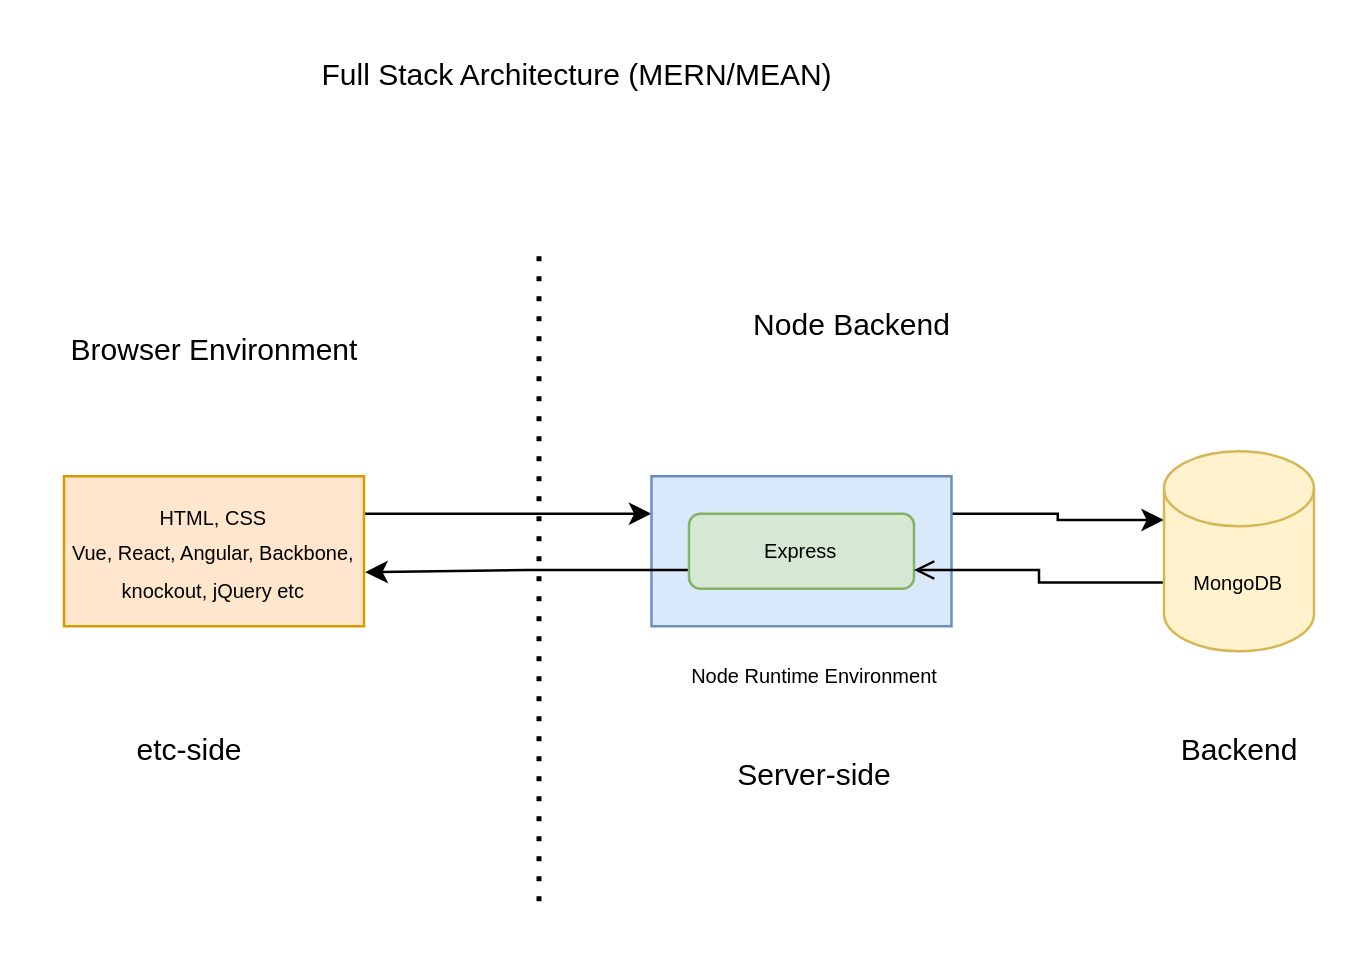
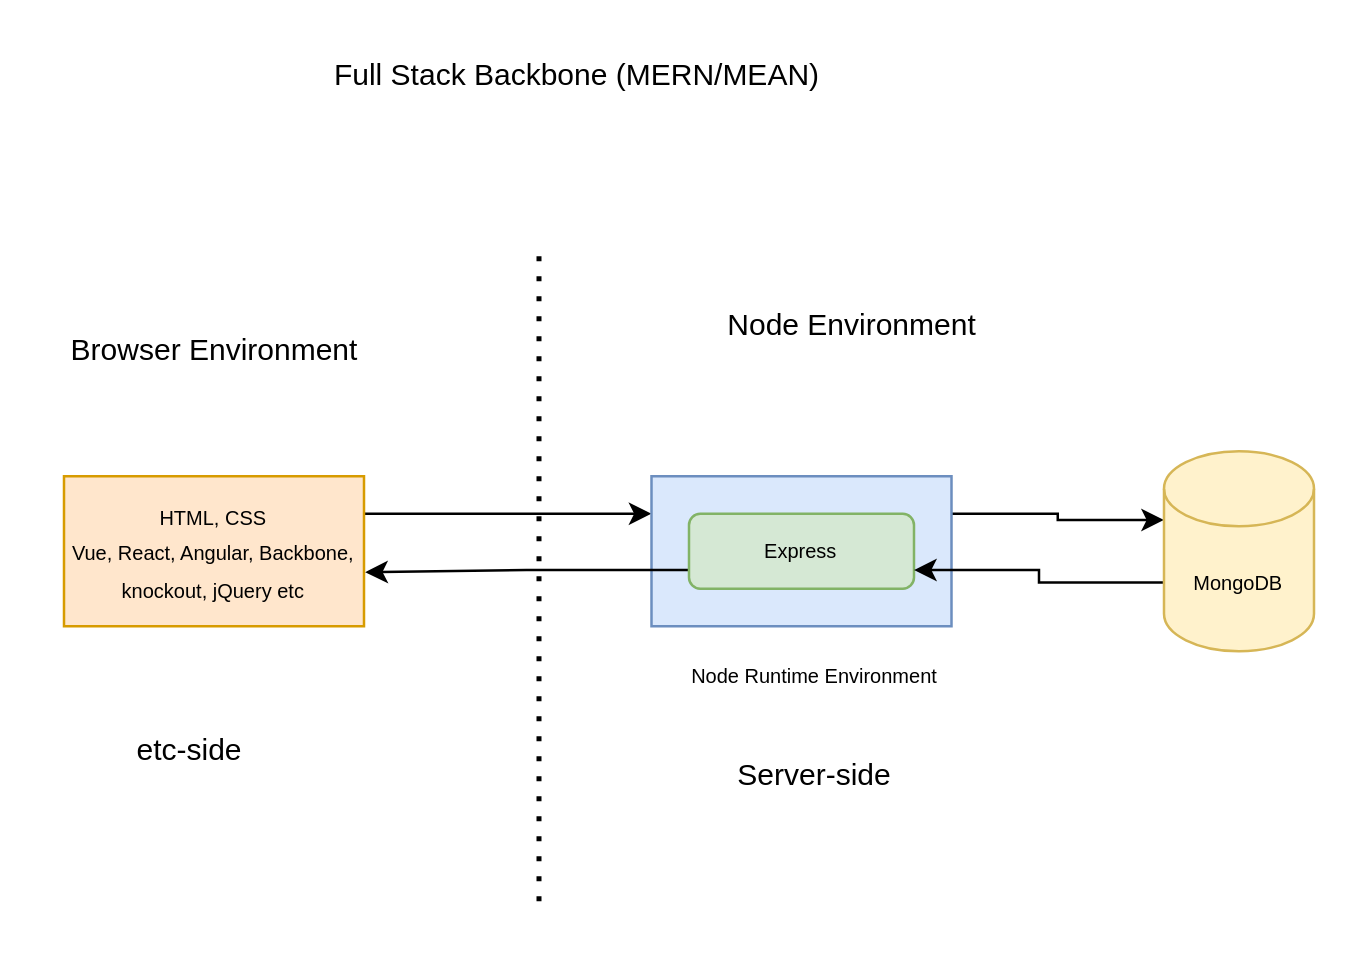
(578, 76) -> (578, 76)
(853, 326) -> (853, 326)
(928, 570) -> (932, 570)
(1239, 751) -> none
